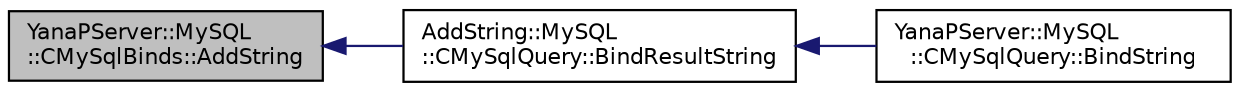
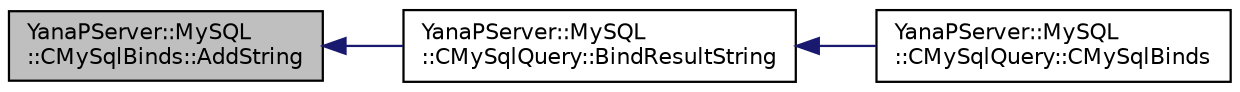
(600, 46) -> (600, 46)
(1054, 46) -> (1054, 46)
